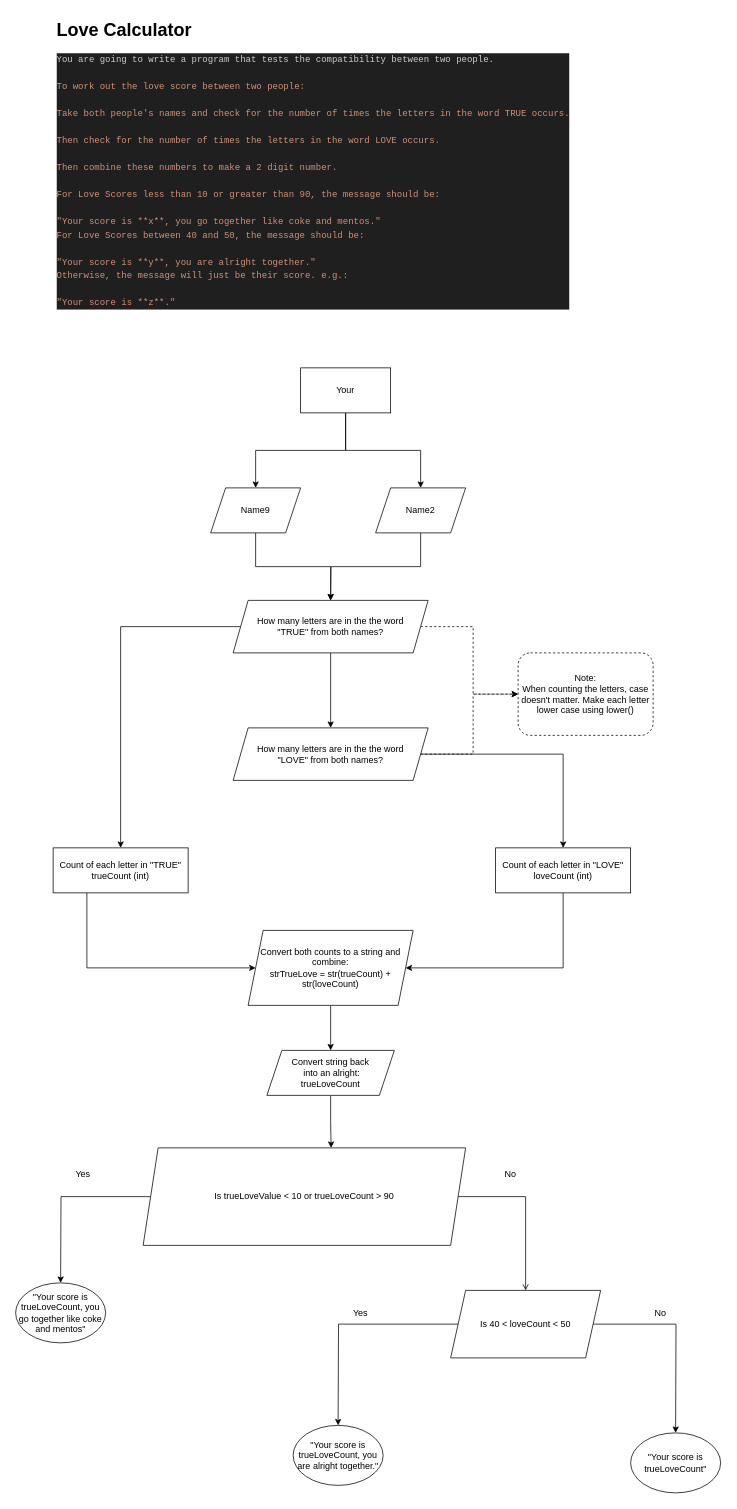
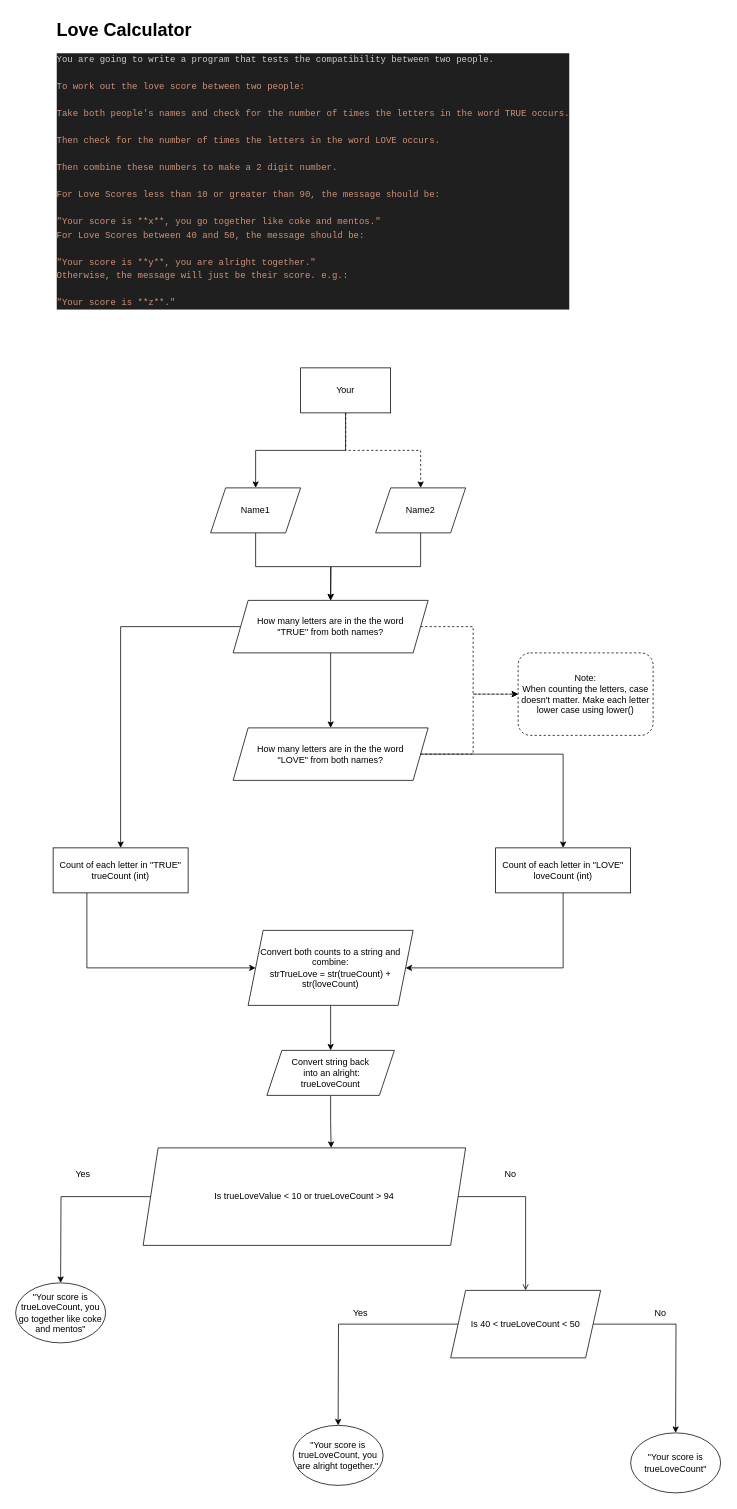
(399, 450) -> (399, 450)
(255, 510) -> (255, 510)
(304, 1197) -> (304, 1197)
(525, 1324) -> (525, 1324)
